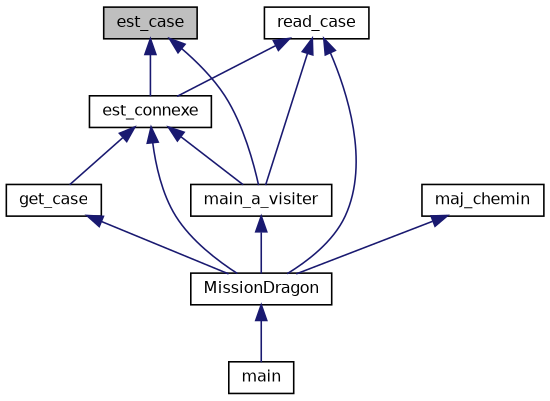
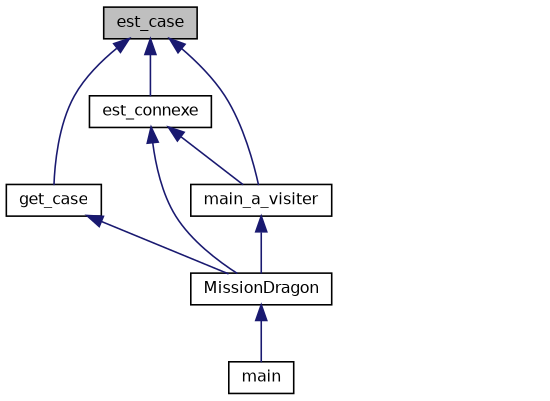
(317, 23) -> none
(96, 161) -> (68, 109)
(483, 200) -> none
